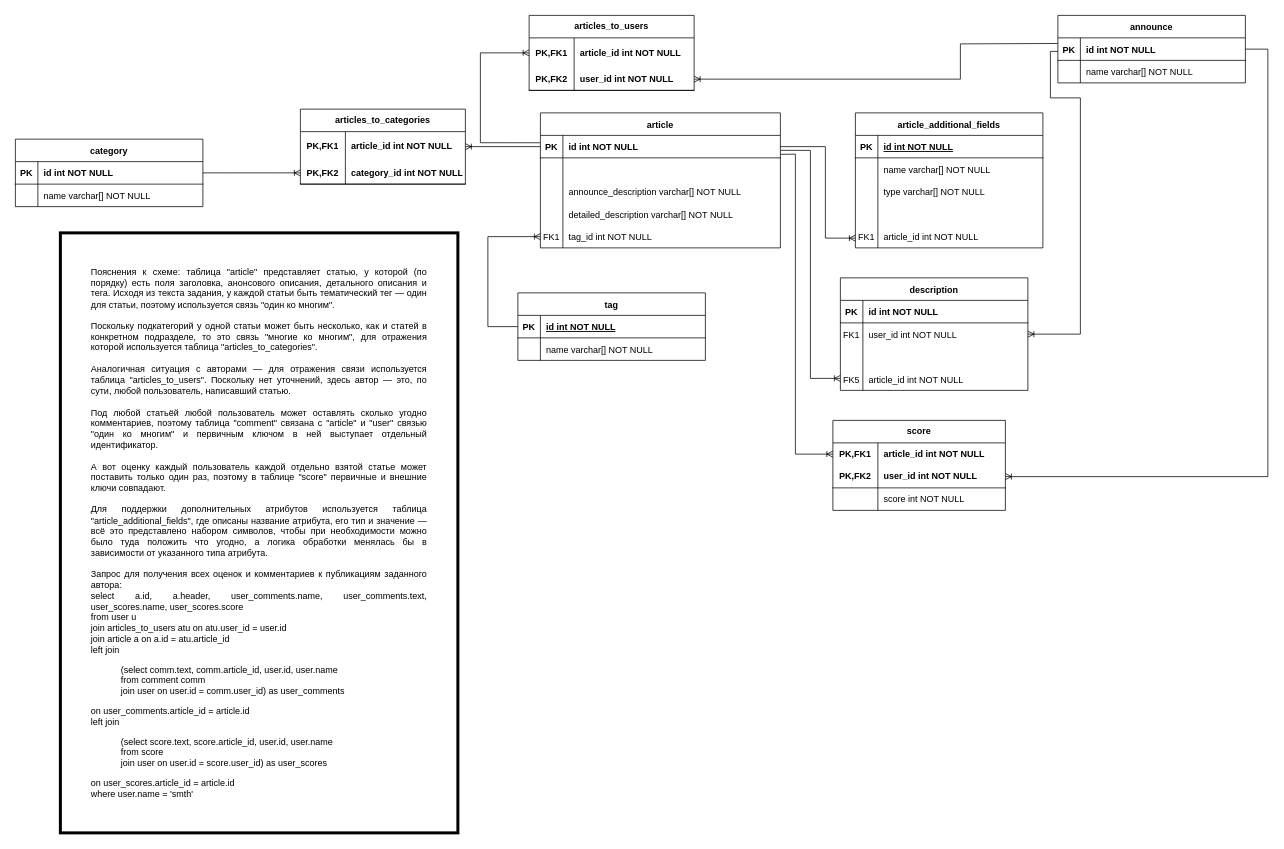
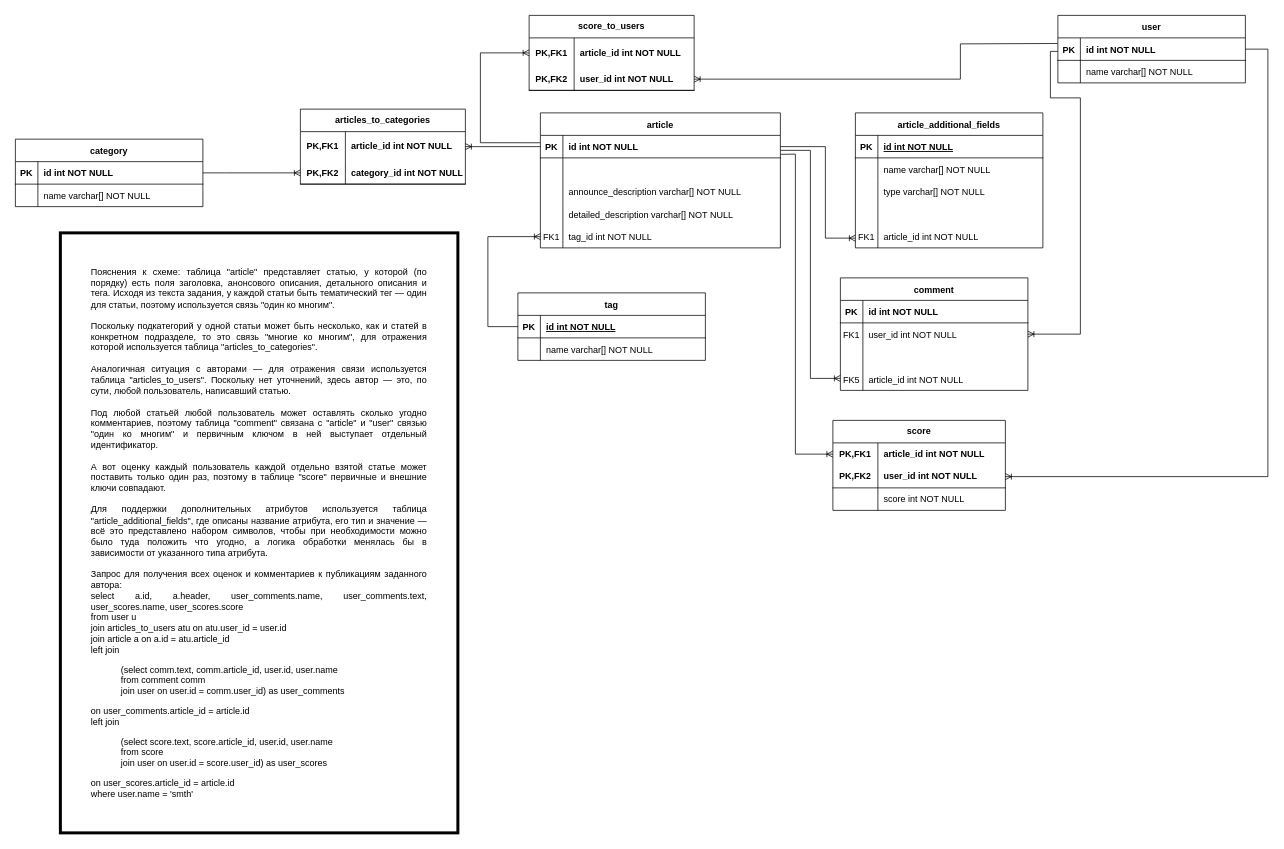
(612, 27) -> (612, 27)
(1151, 27) -> (1151, 27)
(934, 290) -> (934, 290)
